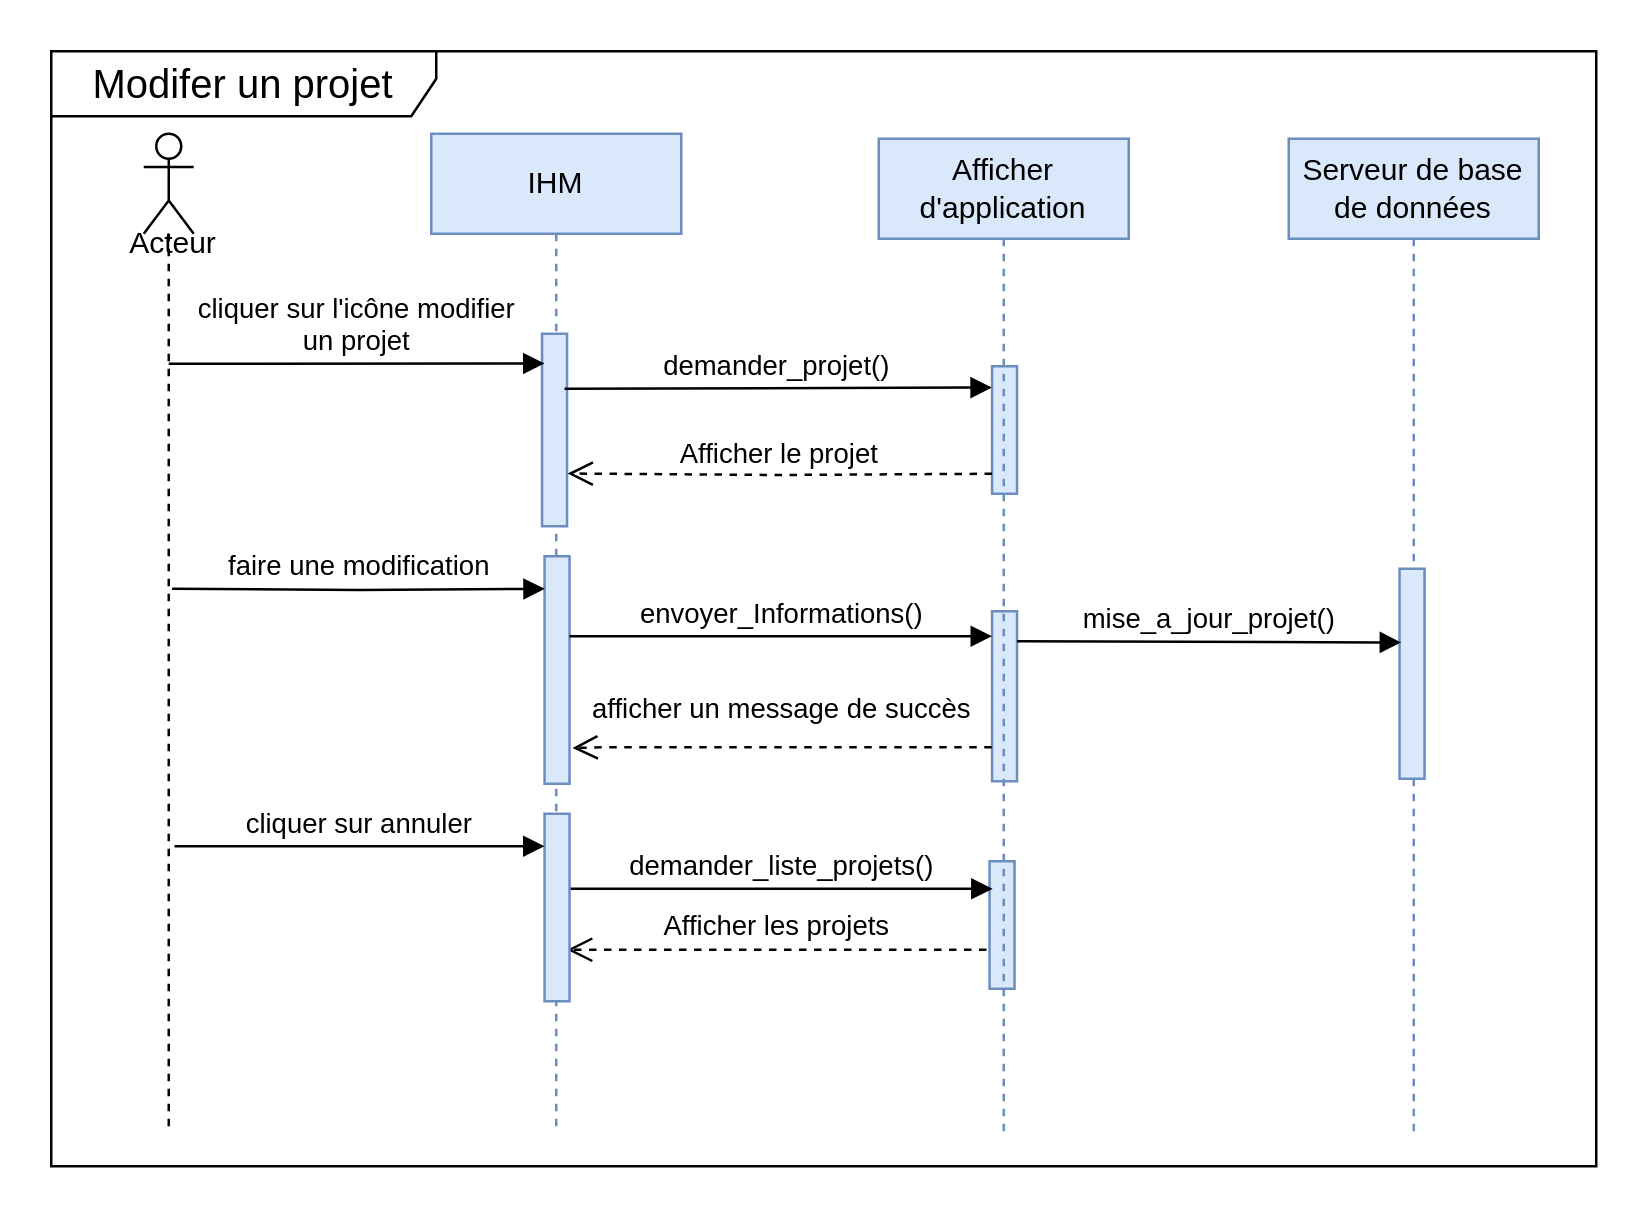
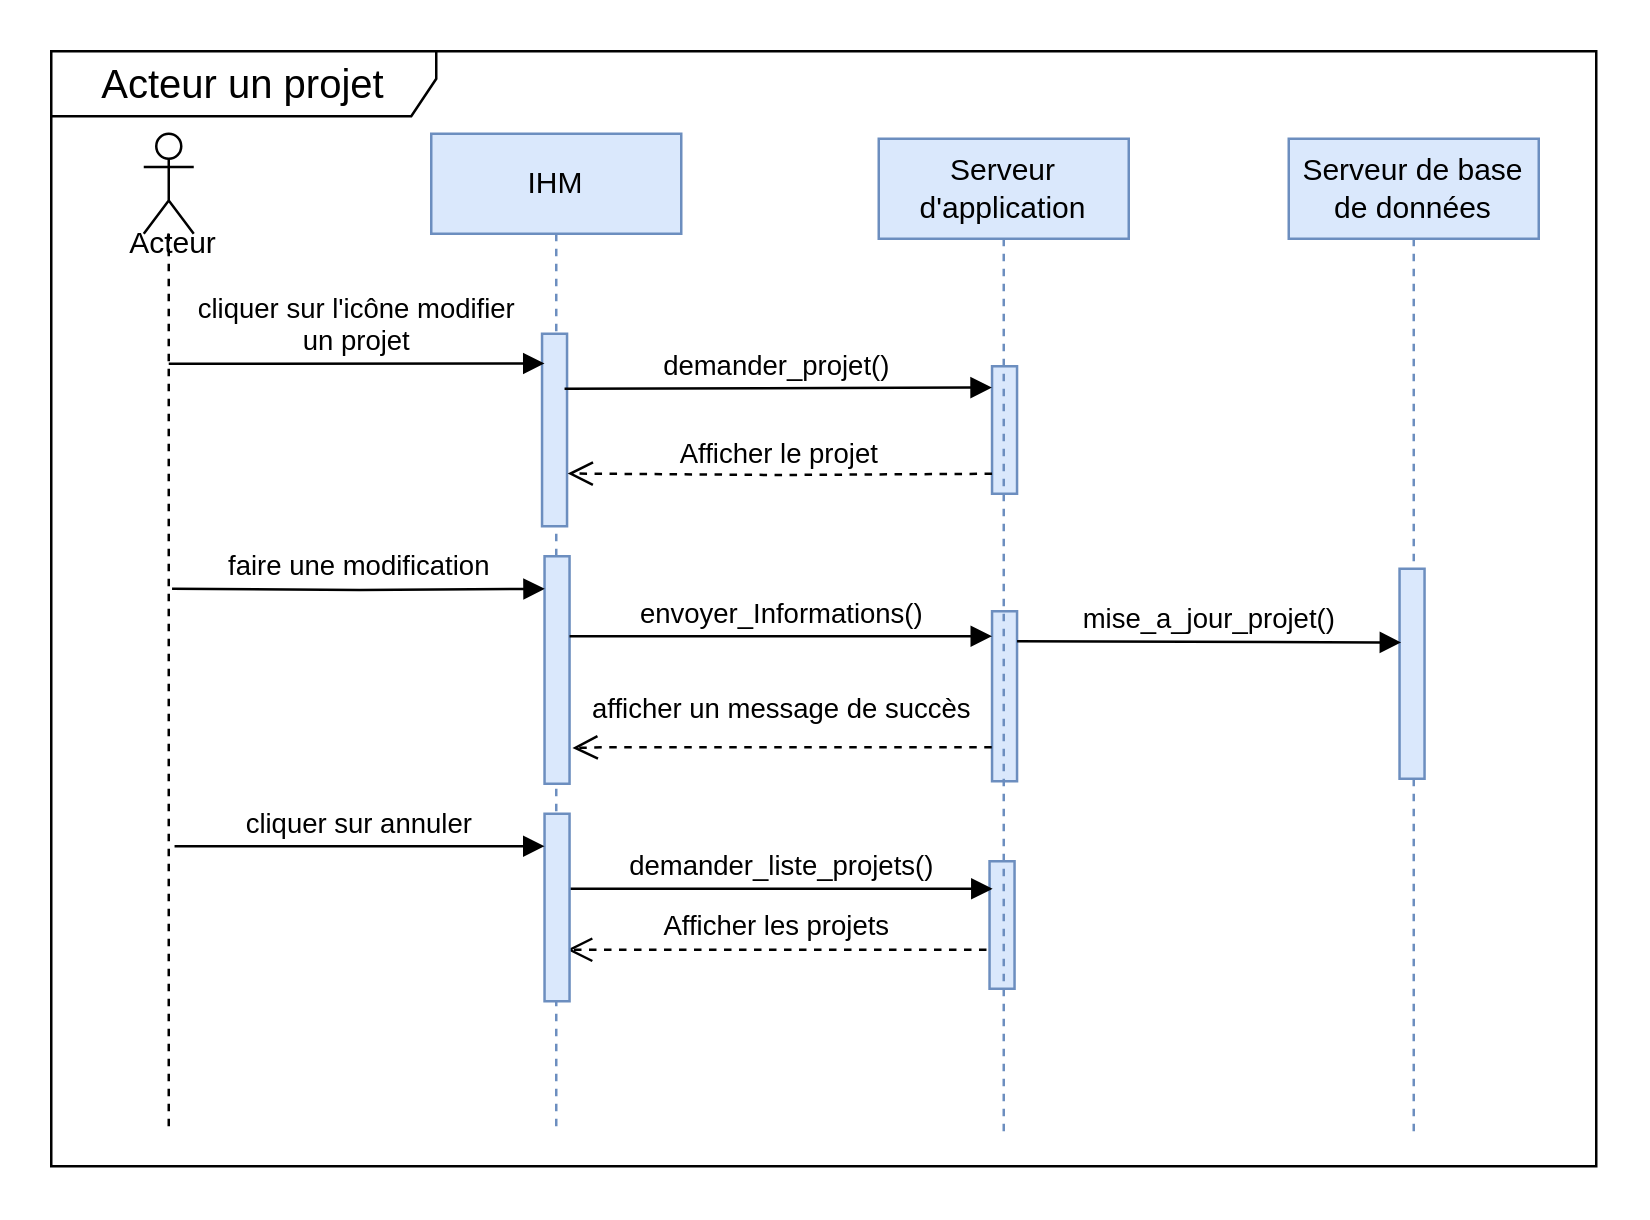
(244, 84) -> (244, 84)
(1004, 189) -> (1004, 189)
